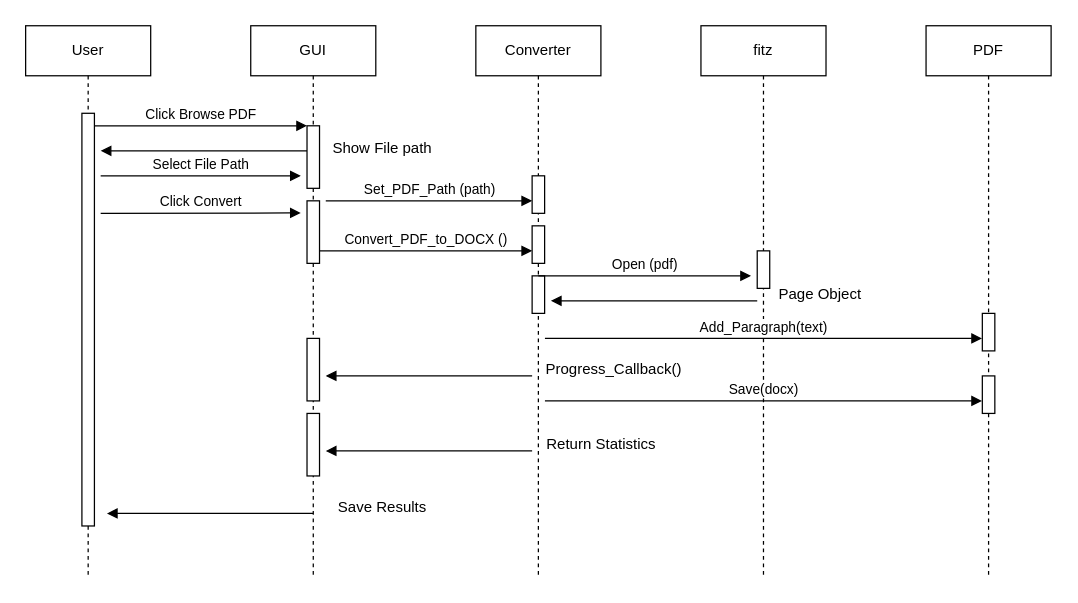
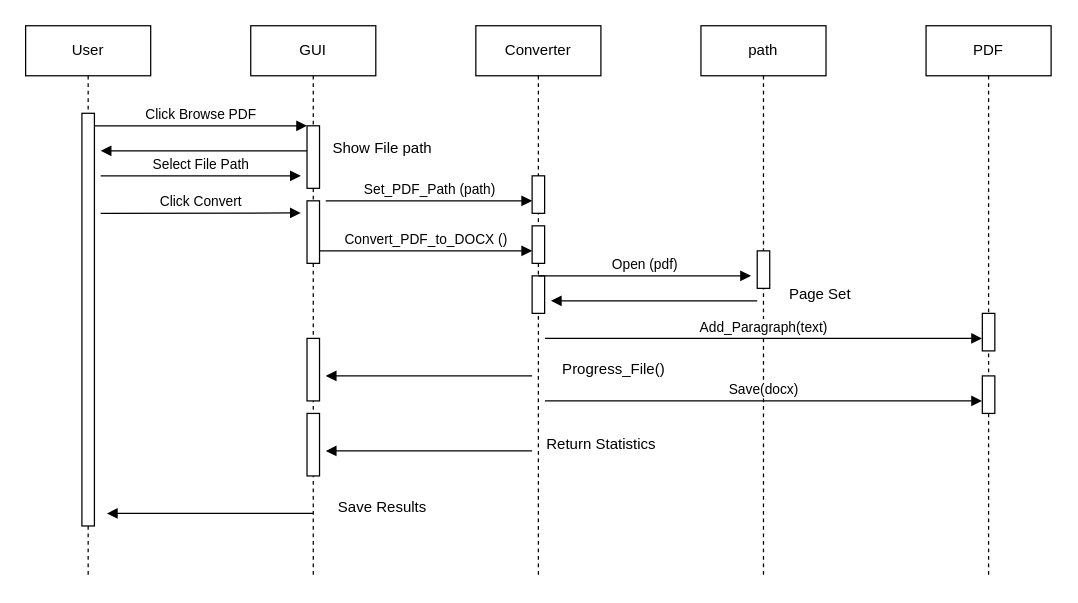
(763, 51) -> (763, 51)
(820, 294) -> (820, 294)
(614, 369) -> (614, 369)
